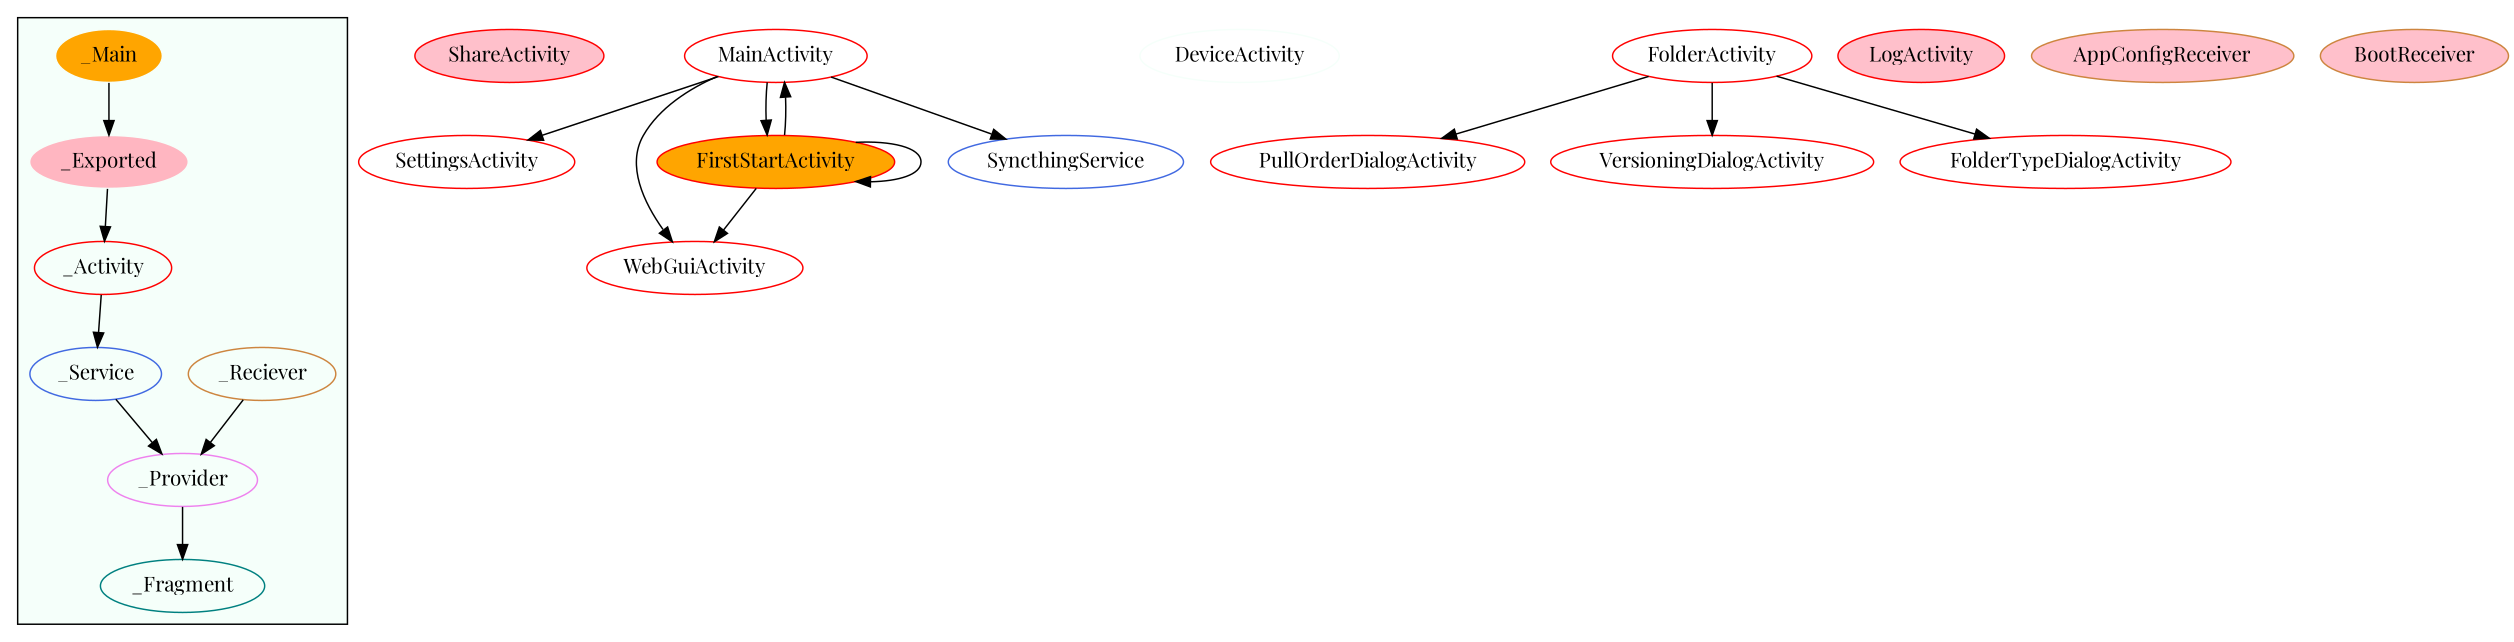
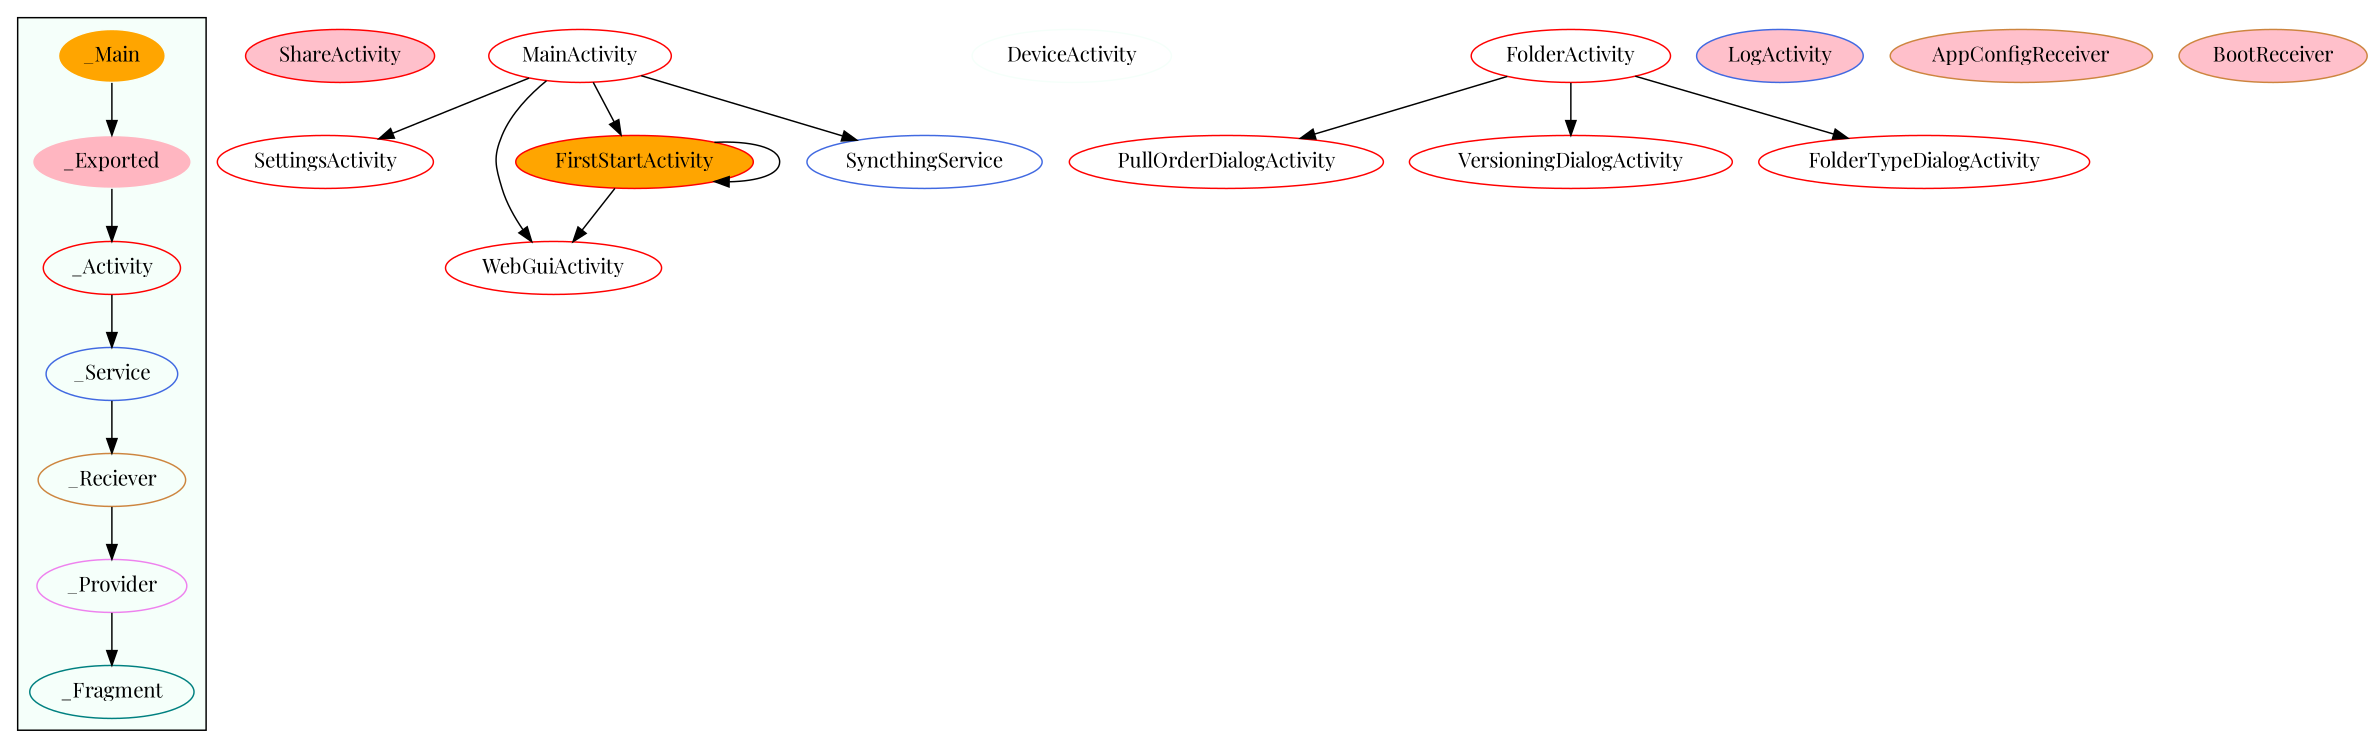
(1921, 56) -> (1780, 56)
(786, 116) -> none
(134, 421) -> (112, 420)
